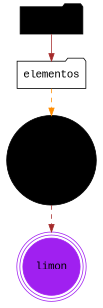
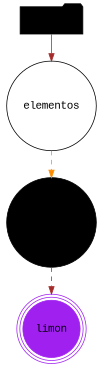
(51, 75) -> (51, 106)
